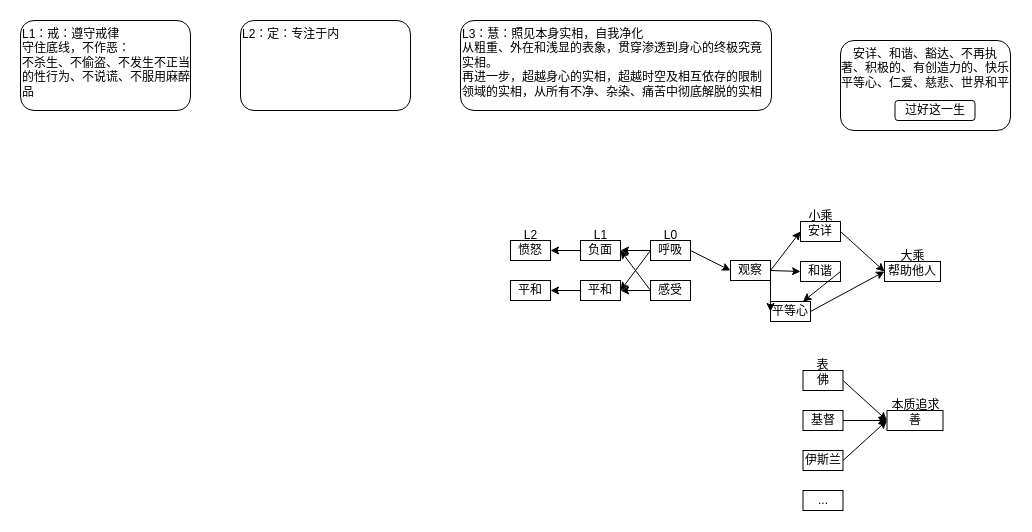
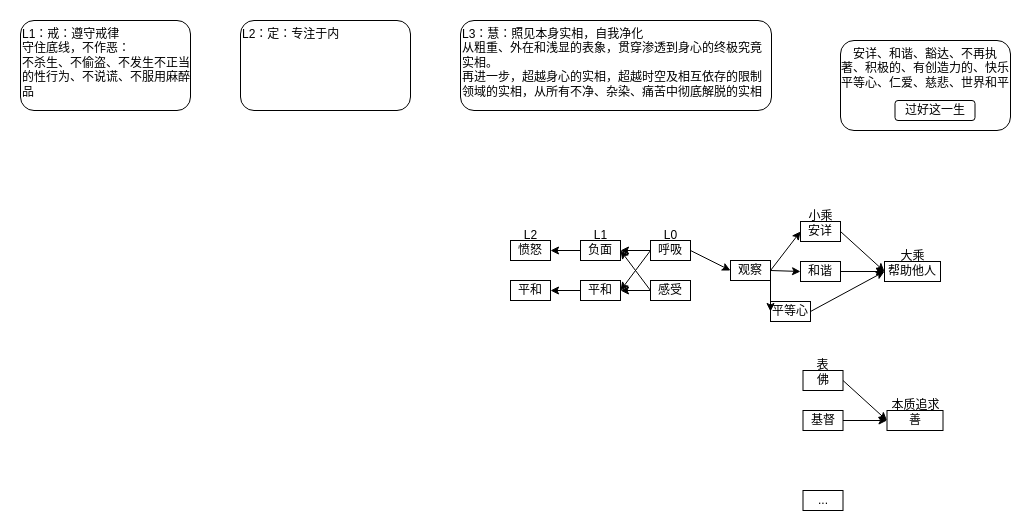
(825, 284) -> (859, 272)
(862, 443) -> none
(823, 461) -> none
